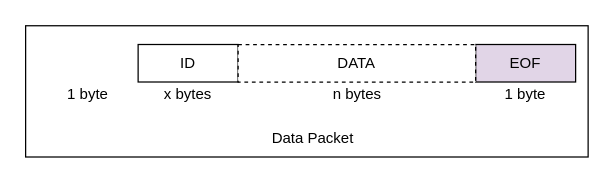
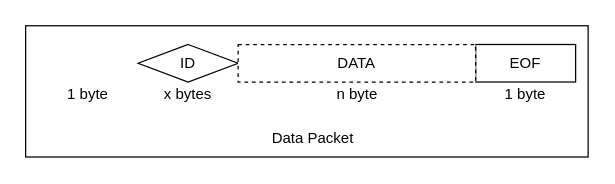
(188, 63) -> (188, 63)
(526, 63) -> (526, 63)
(358, 94) -> (358, 94)
